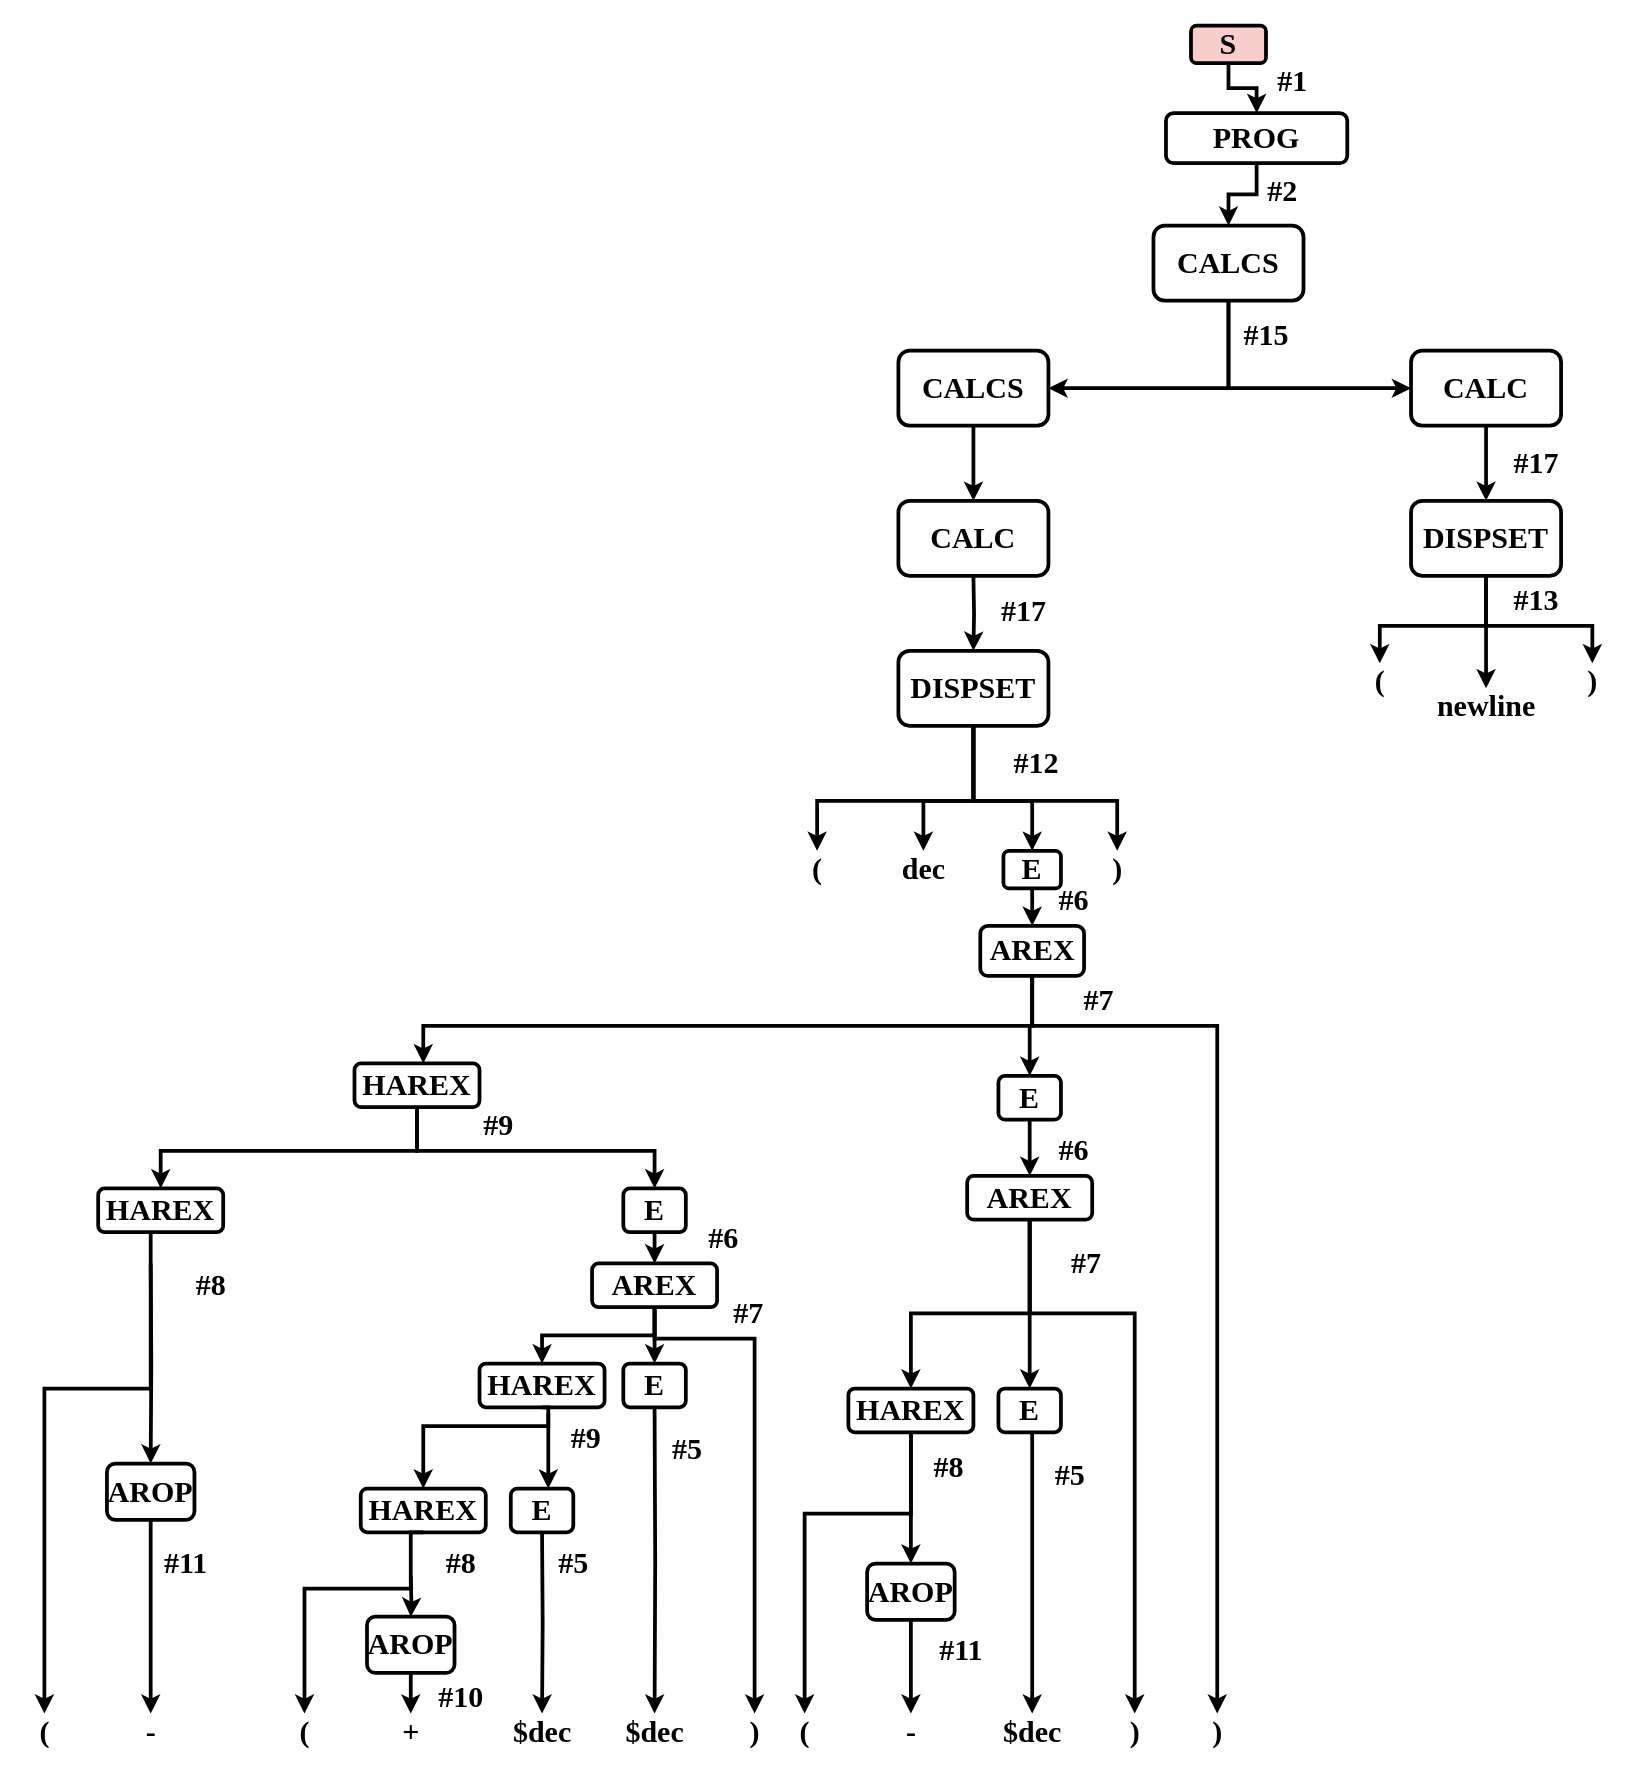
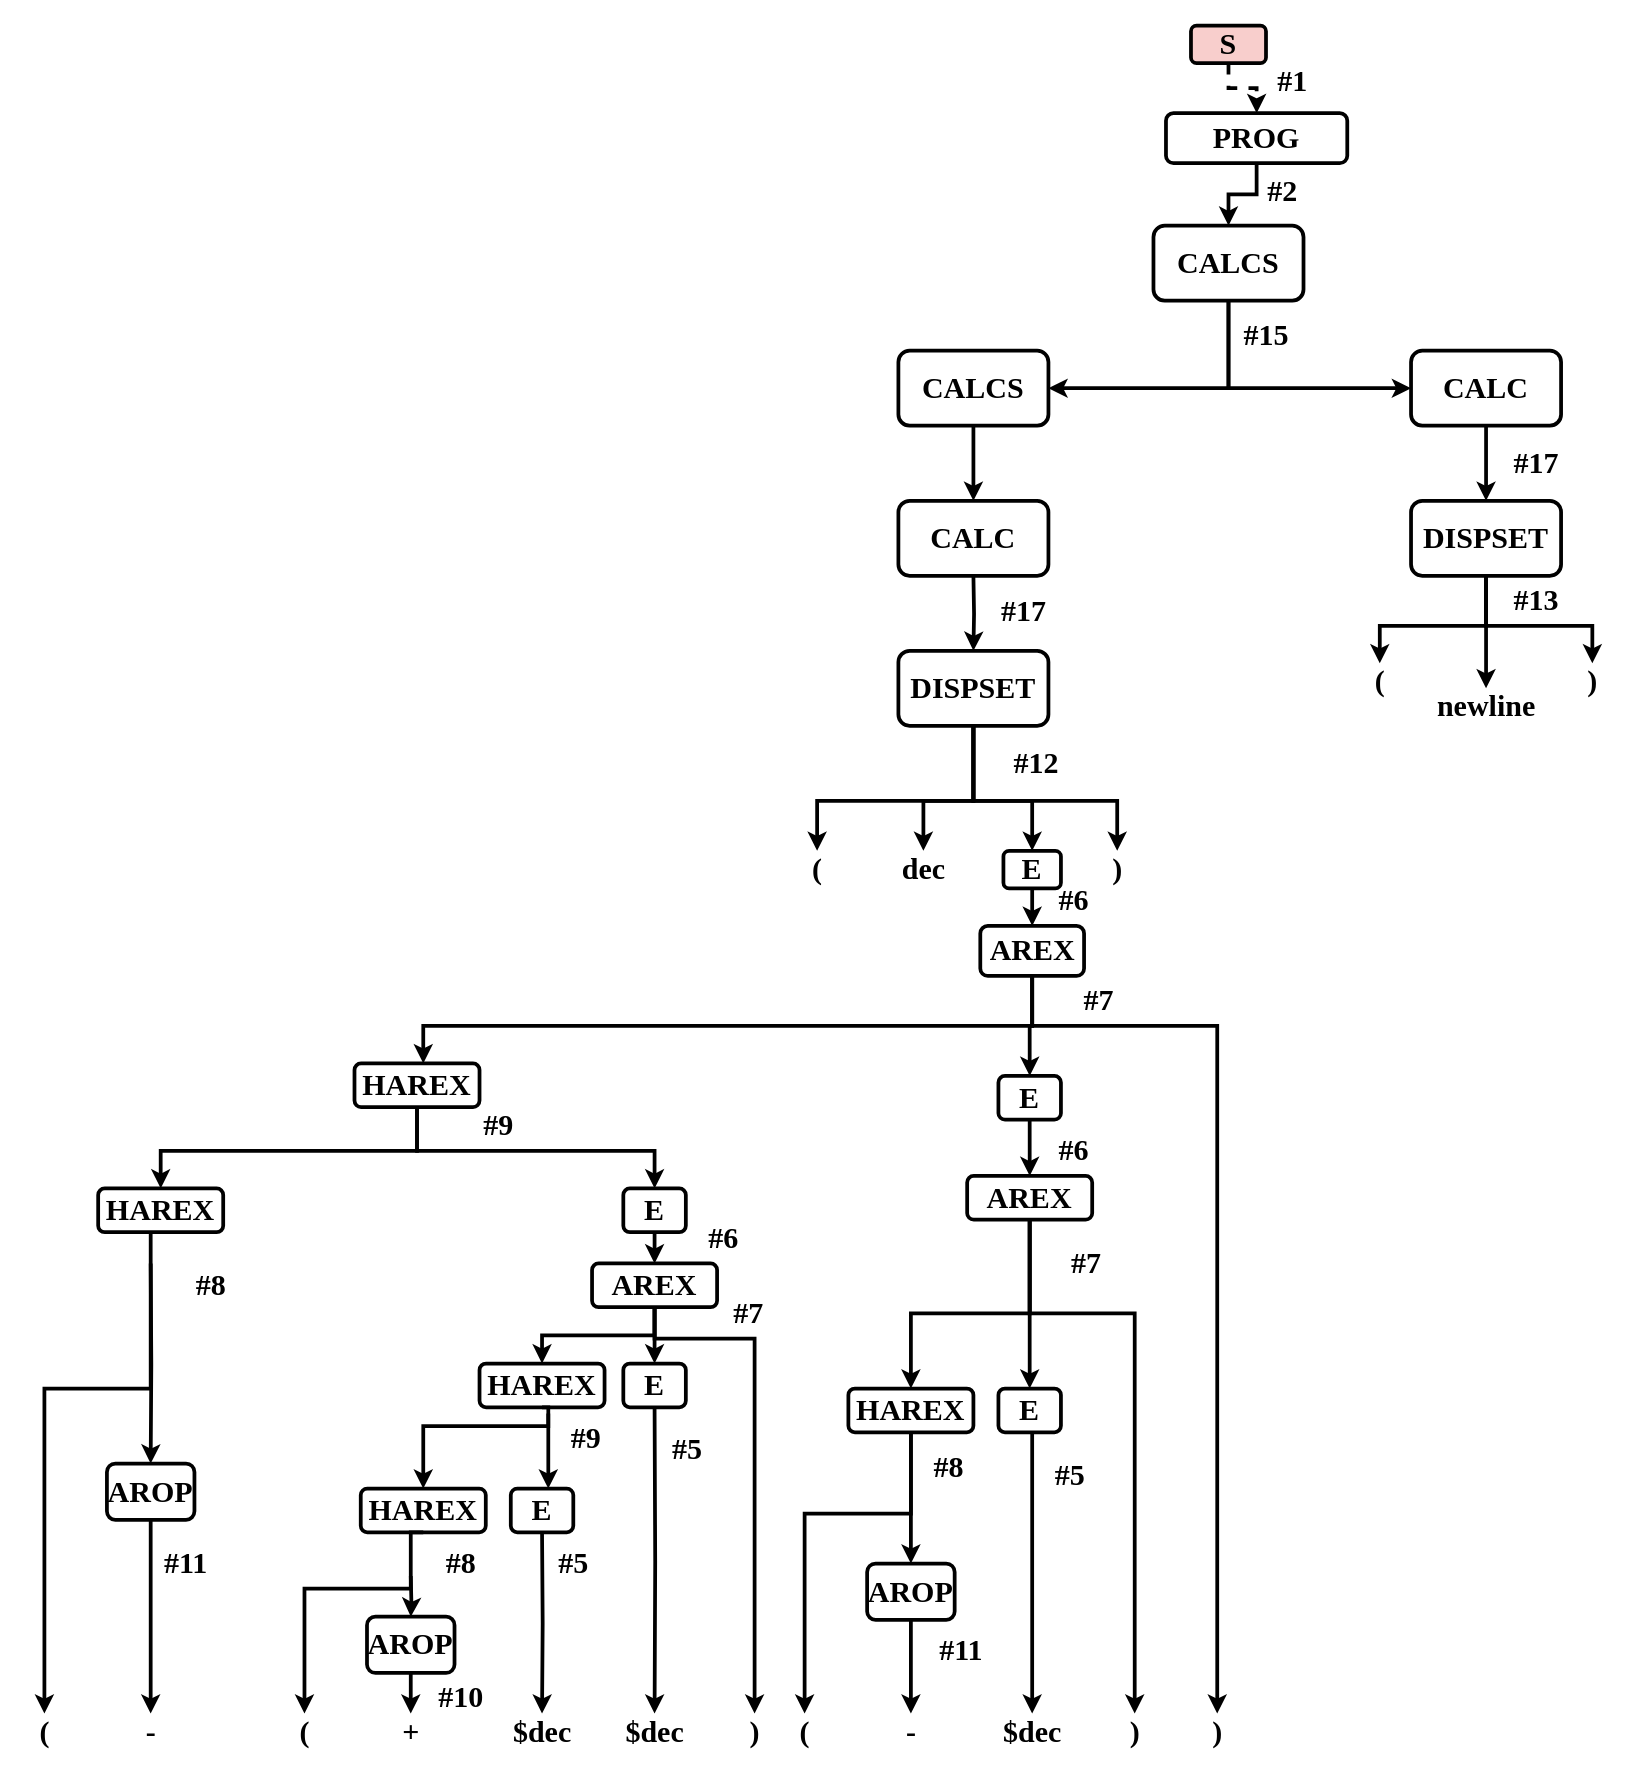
(1228, 80) -> (1228, 80)
